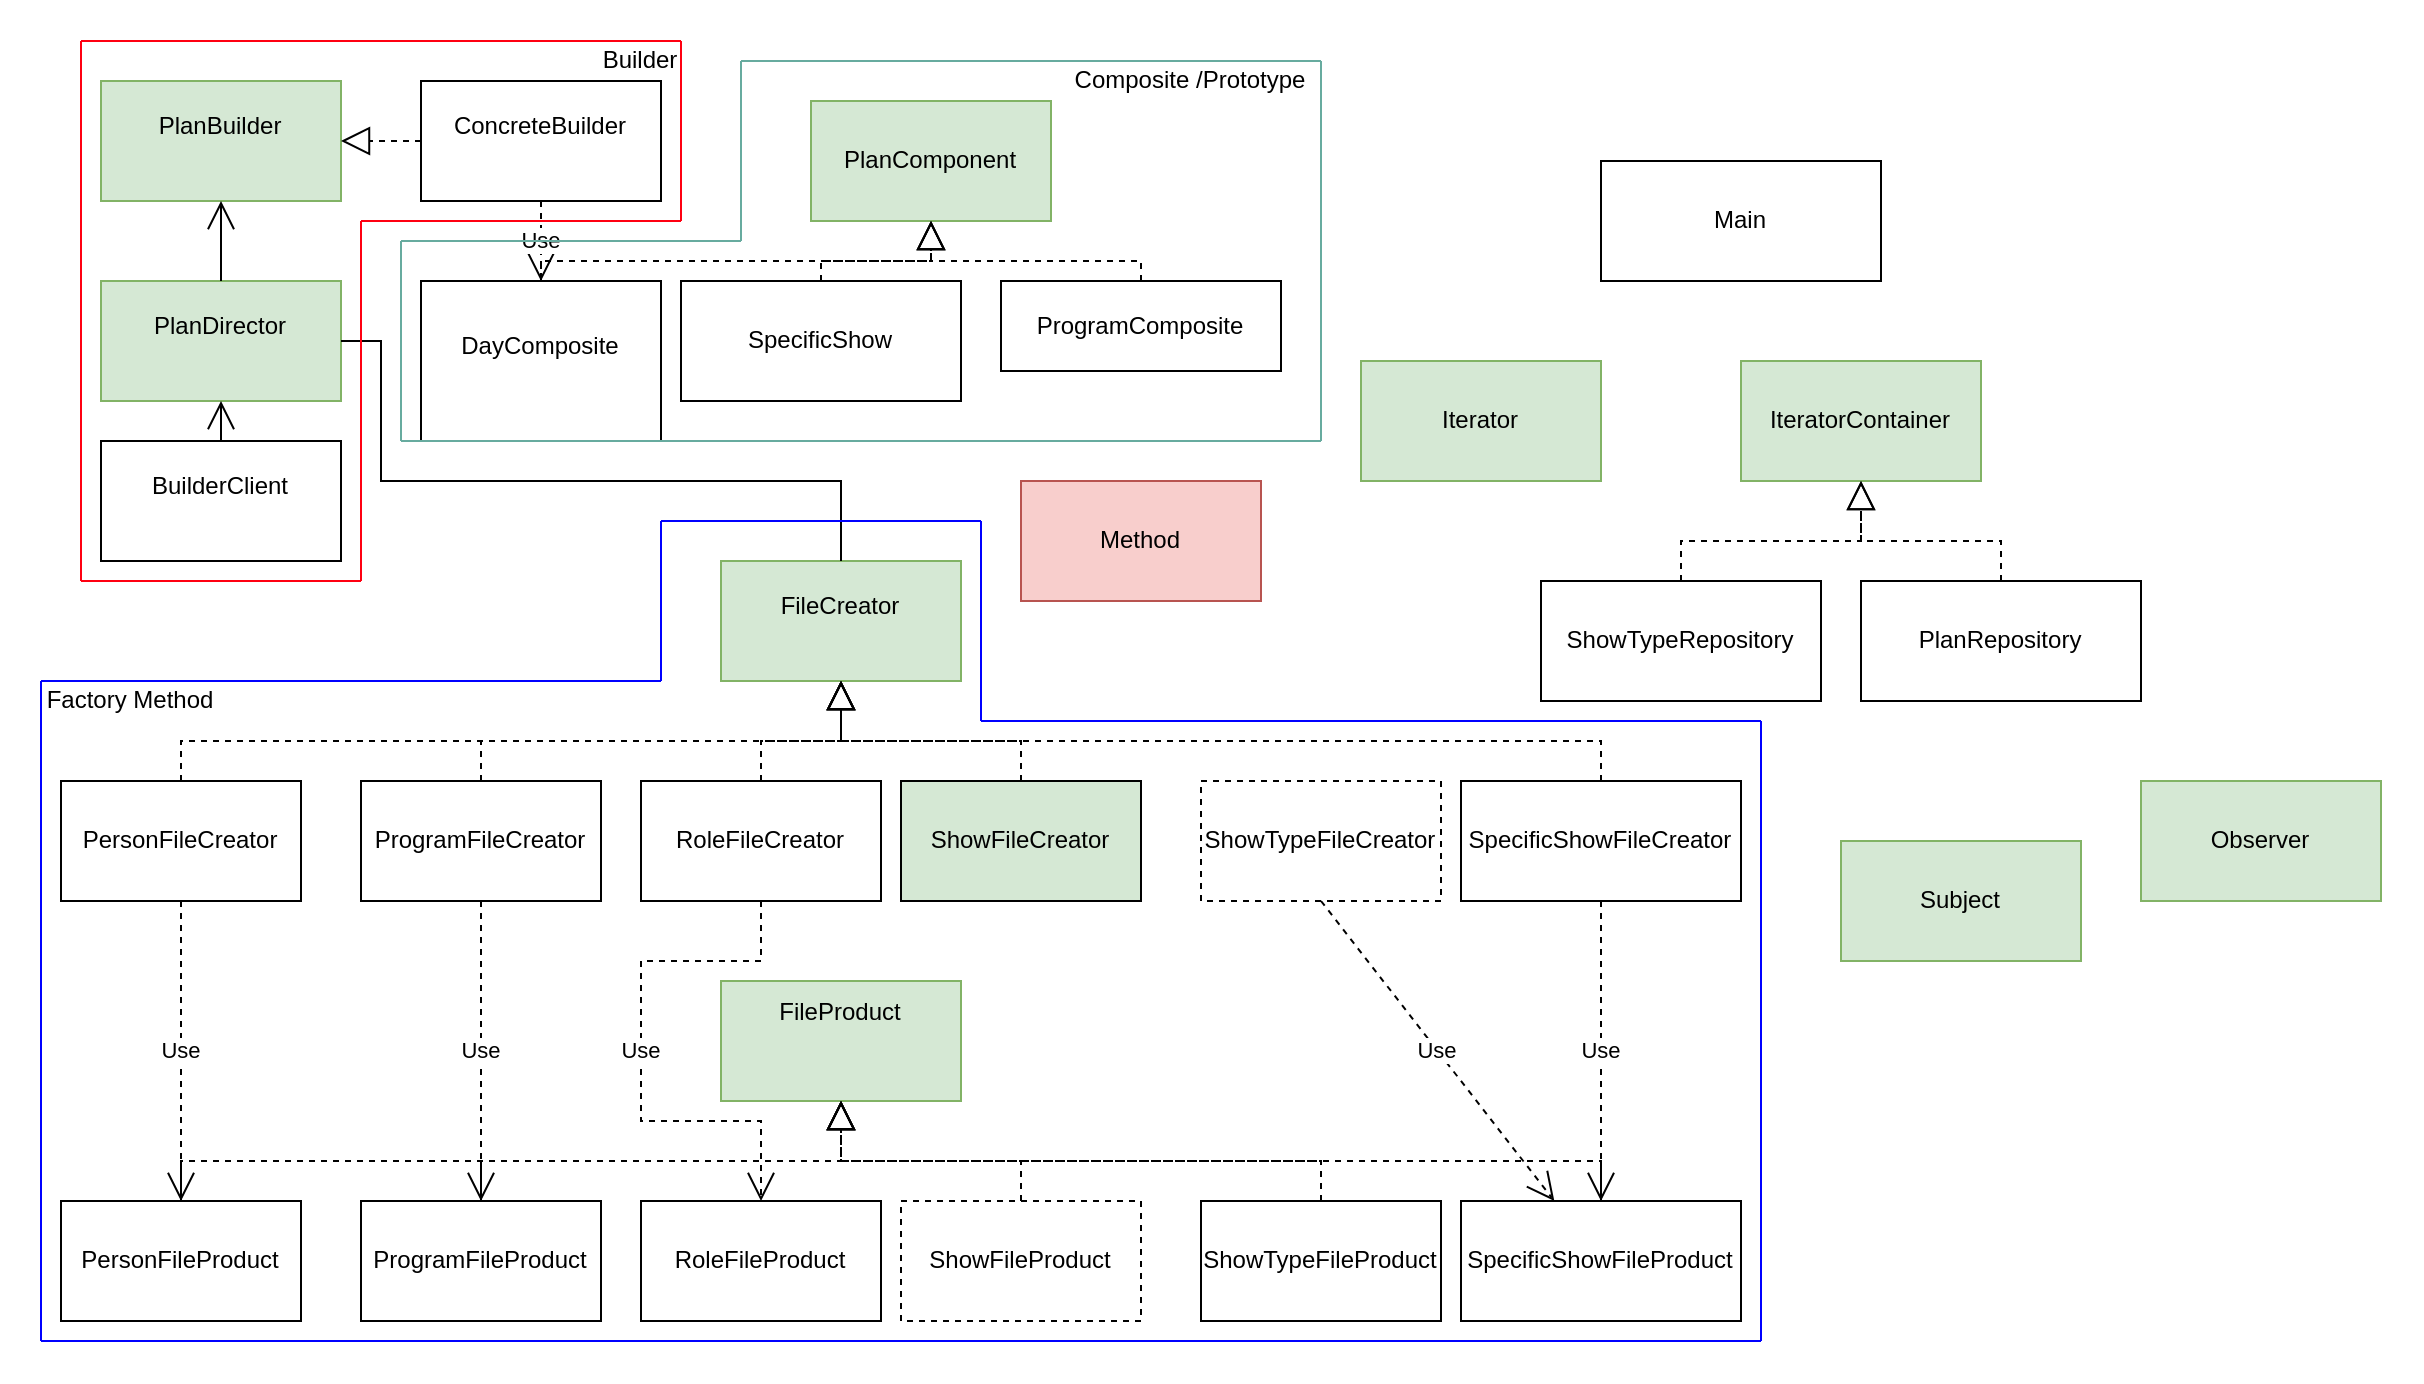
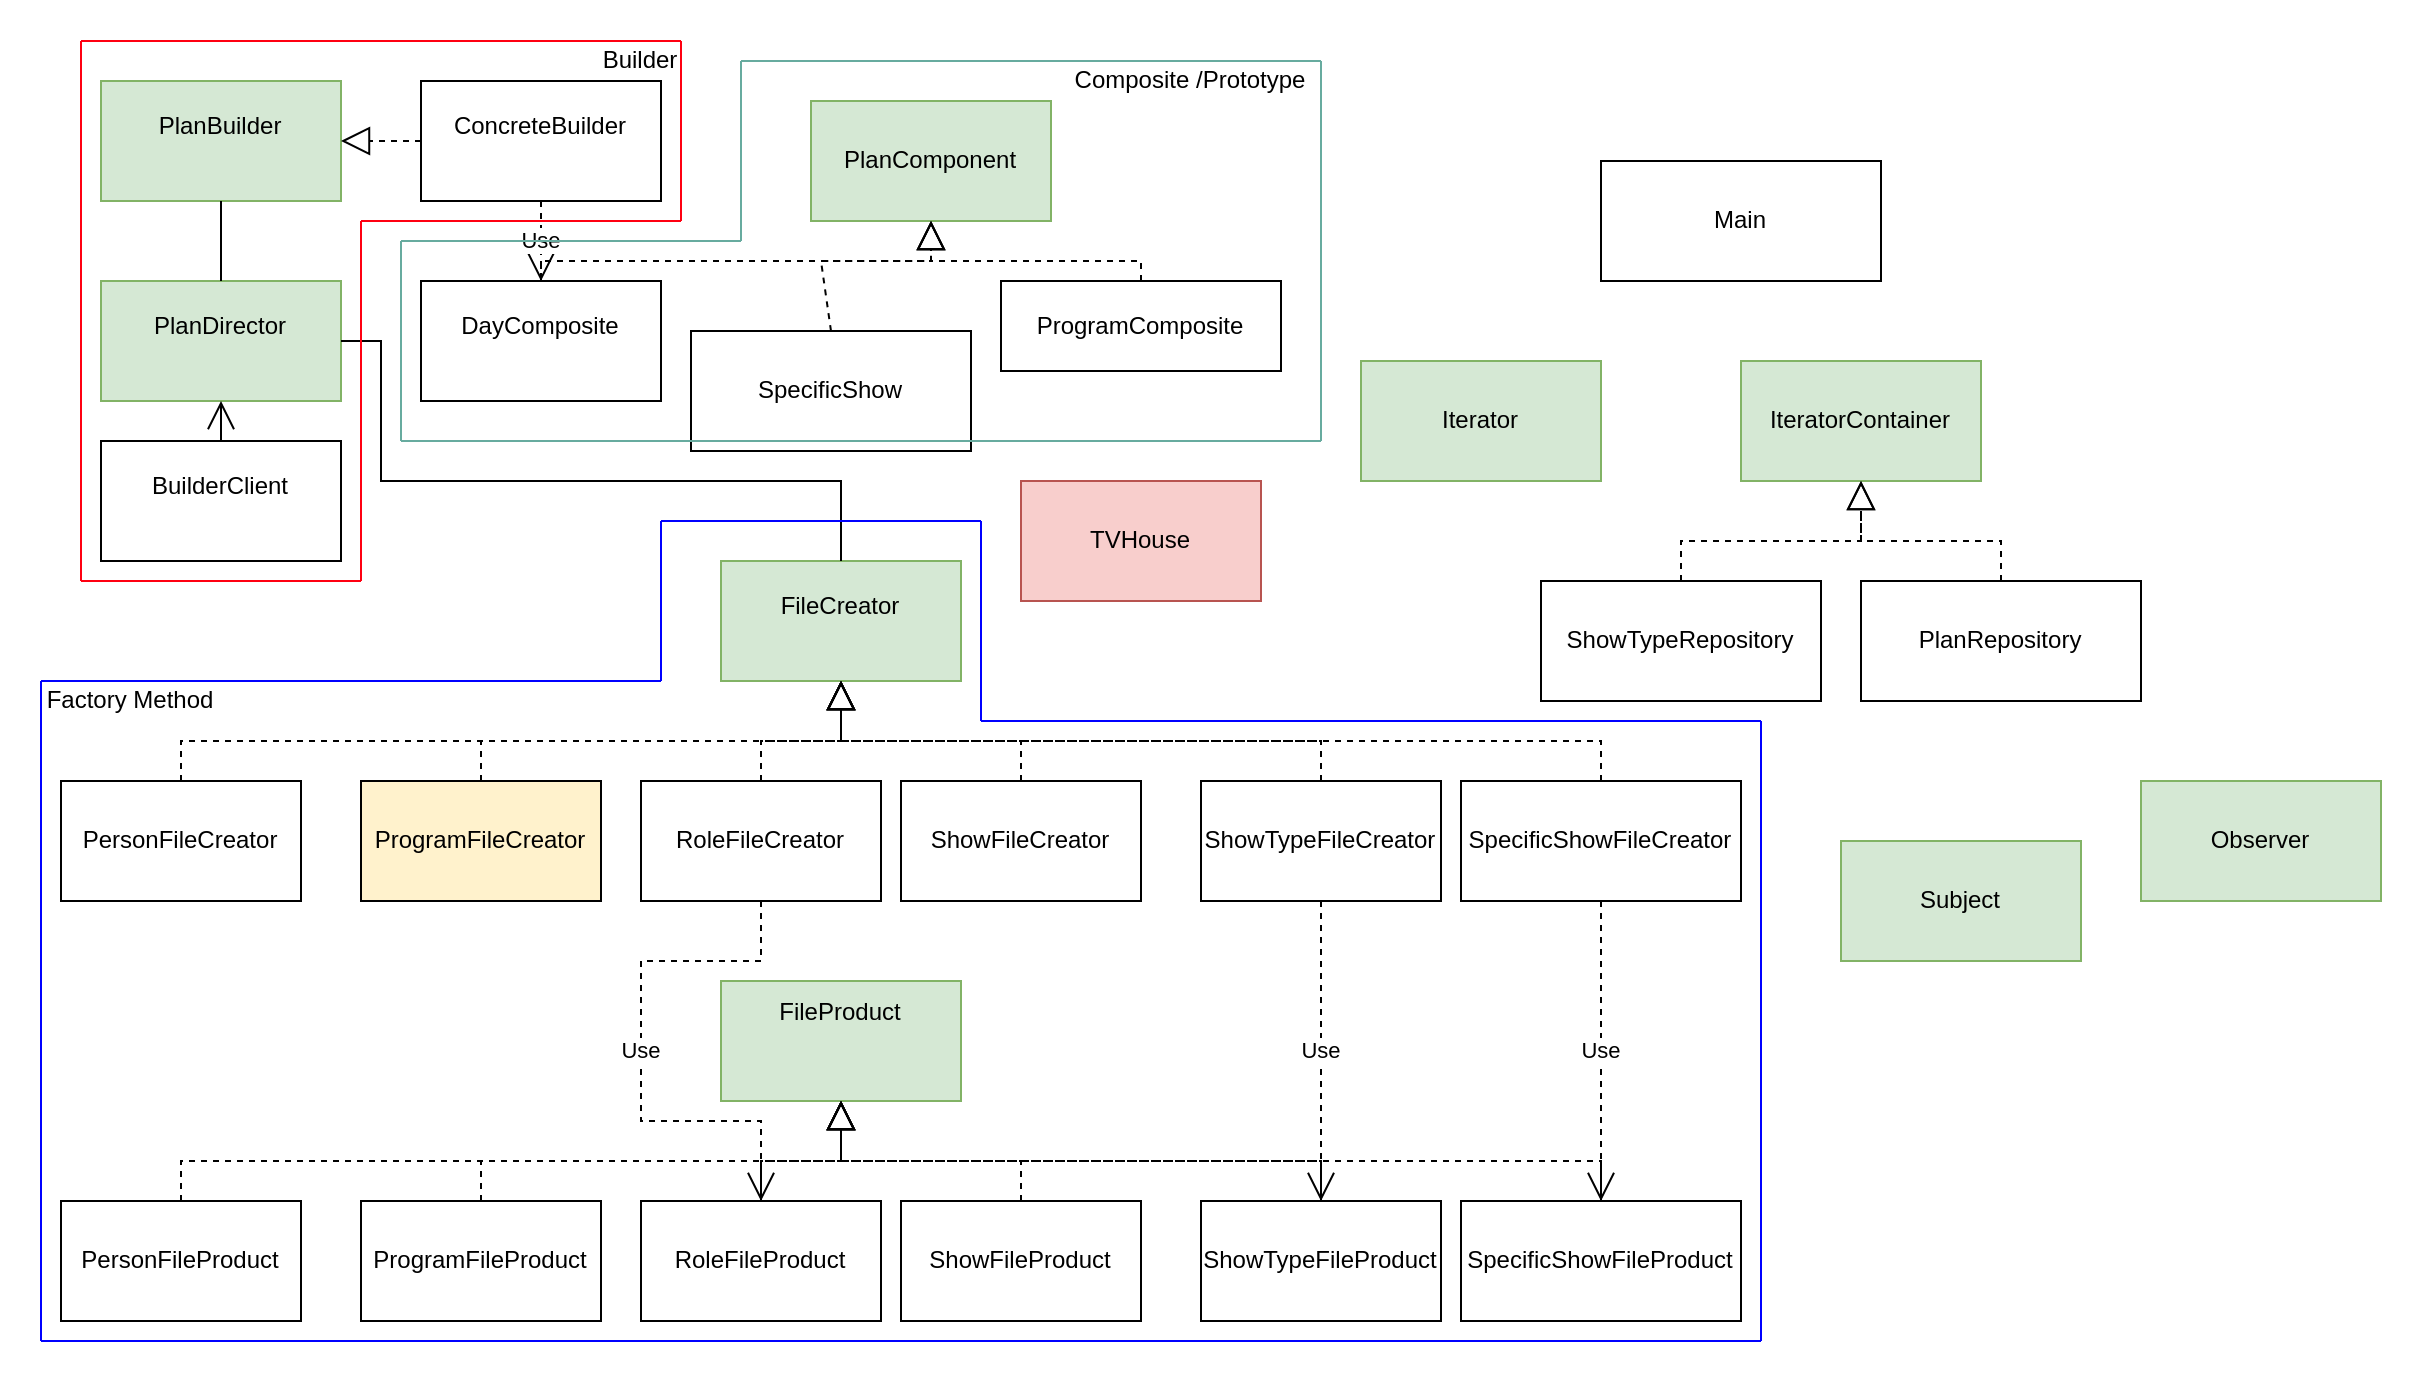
(221, 209) -> (221, 207)
(821, 341) -> (831, 391)
(541, 361) -> (541, 341)
(1141, 541) -> (1141, 541)
none -> (1321, 763)
(481, 841) -> (481, 841)
(1021, 841) -> (1021, 841)
(1321, 841) -> (1321, 841)
(181, 980) -> none
(481, 980) -> none
(1421, 1029) -> (1321, 980)
none -> (761, 1197)
(1021, 1261) -> (1021, 1261)
